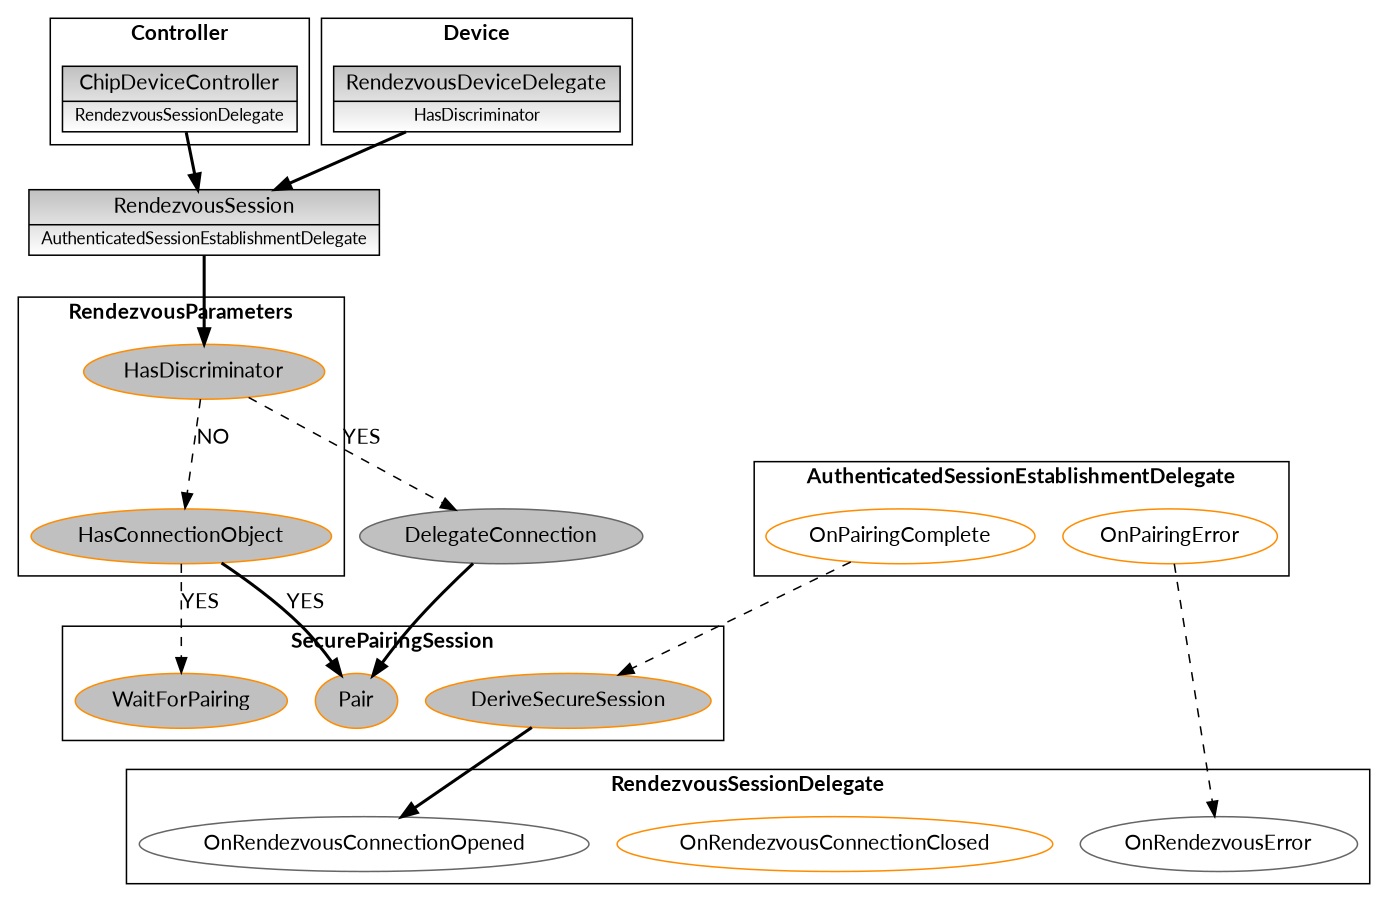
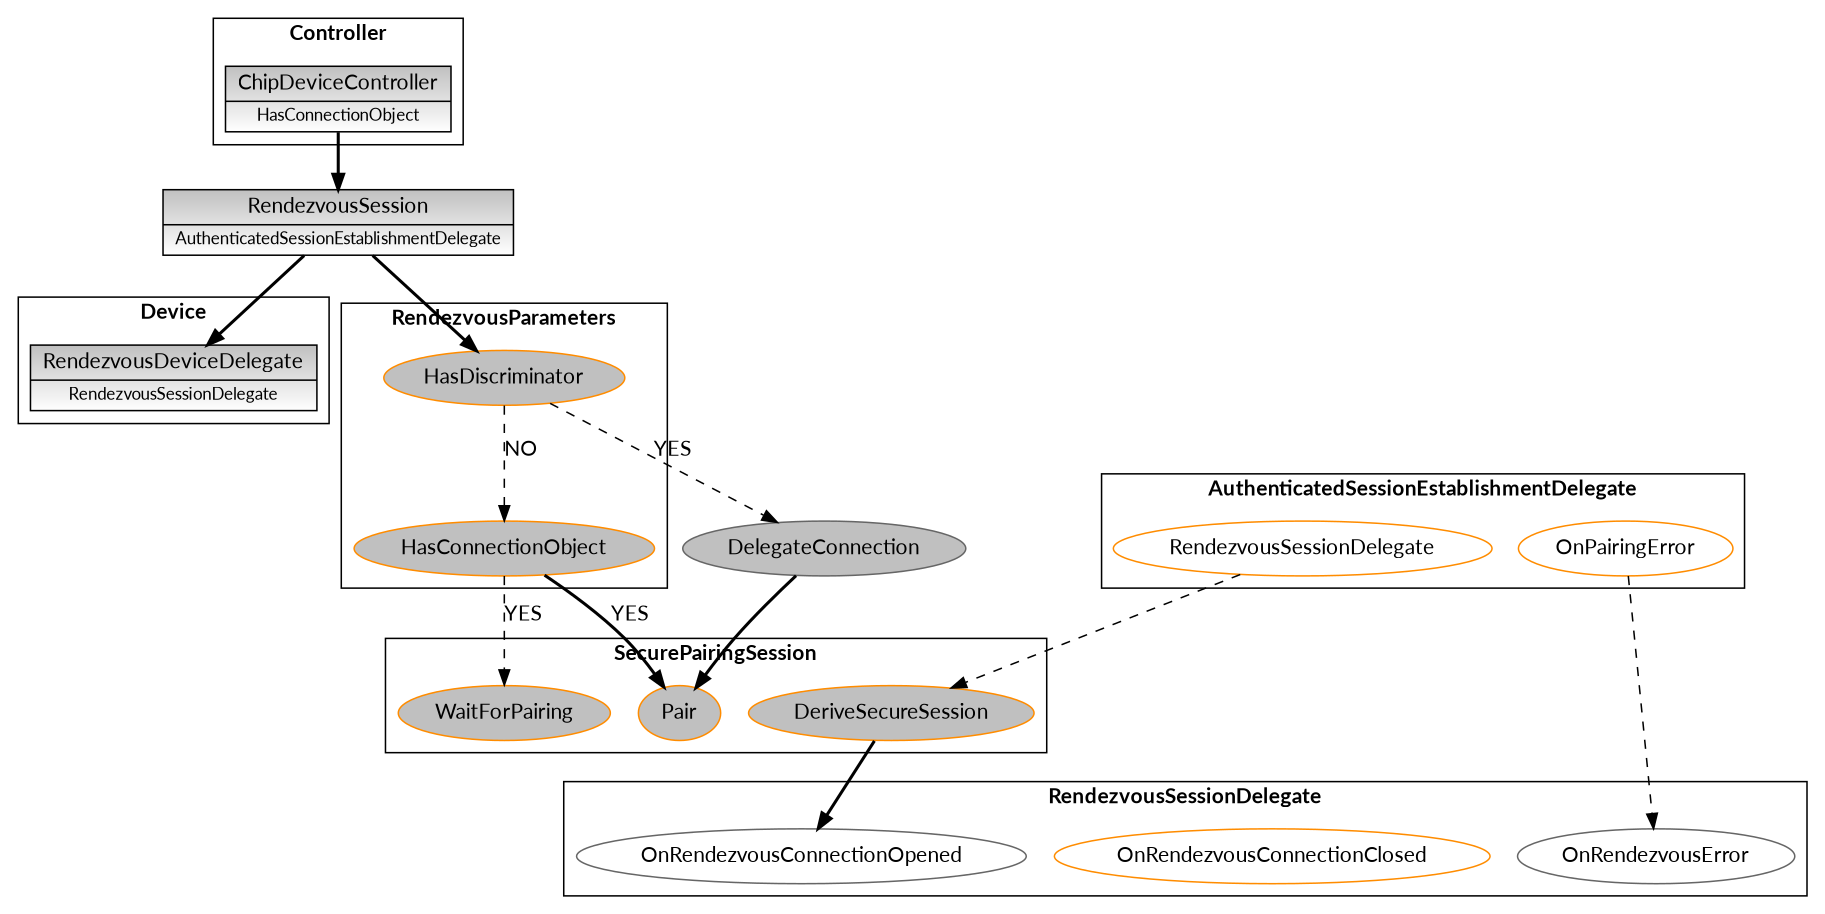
(180, 116) -> (338, 116)
(477, 116) -> (174, 395)
(348, 158) -> (270, 287)
(900, 536) -> (1303, 548)
